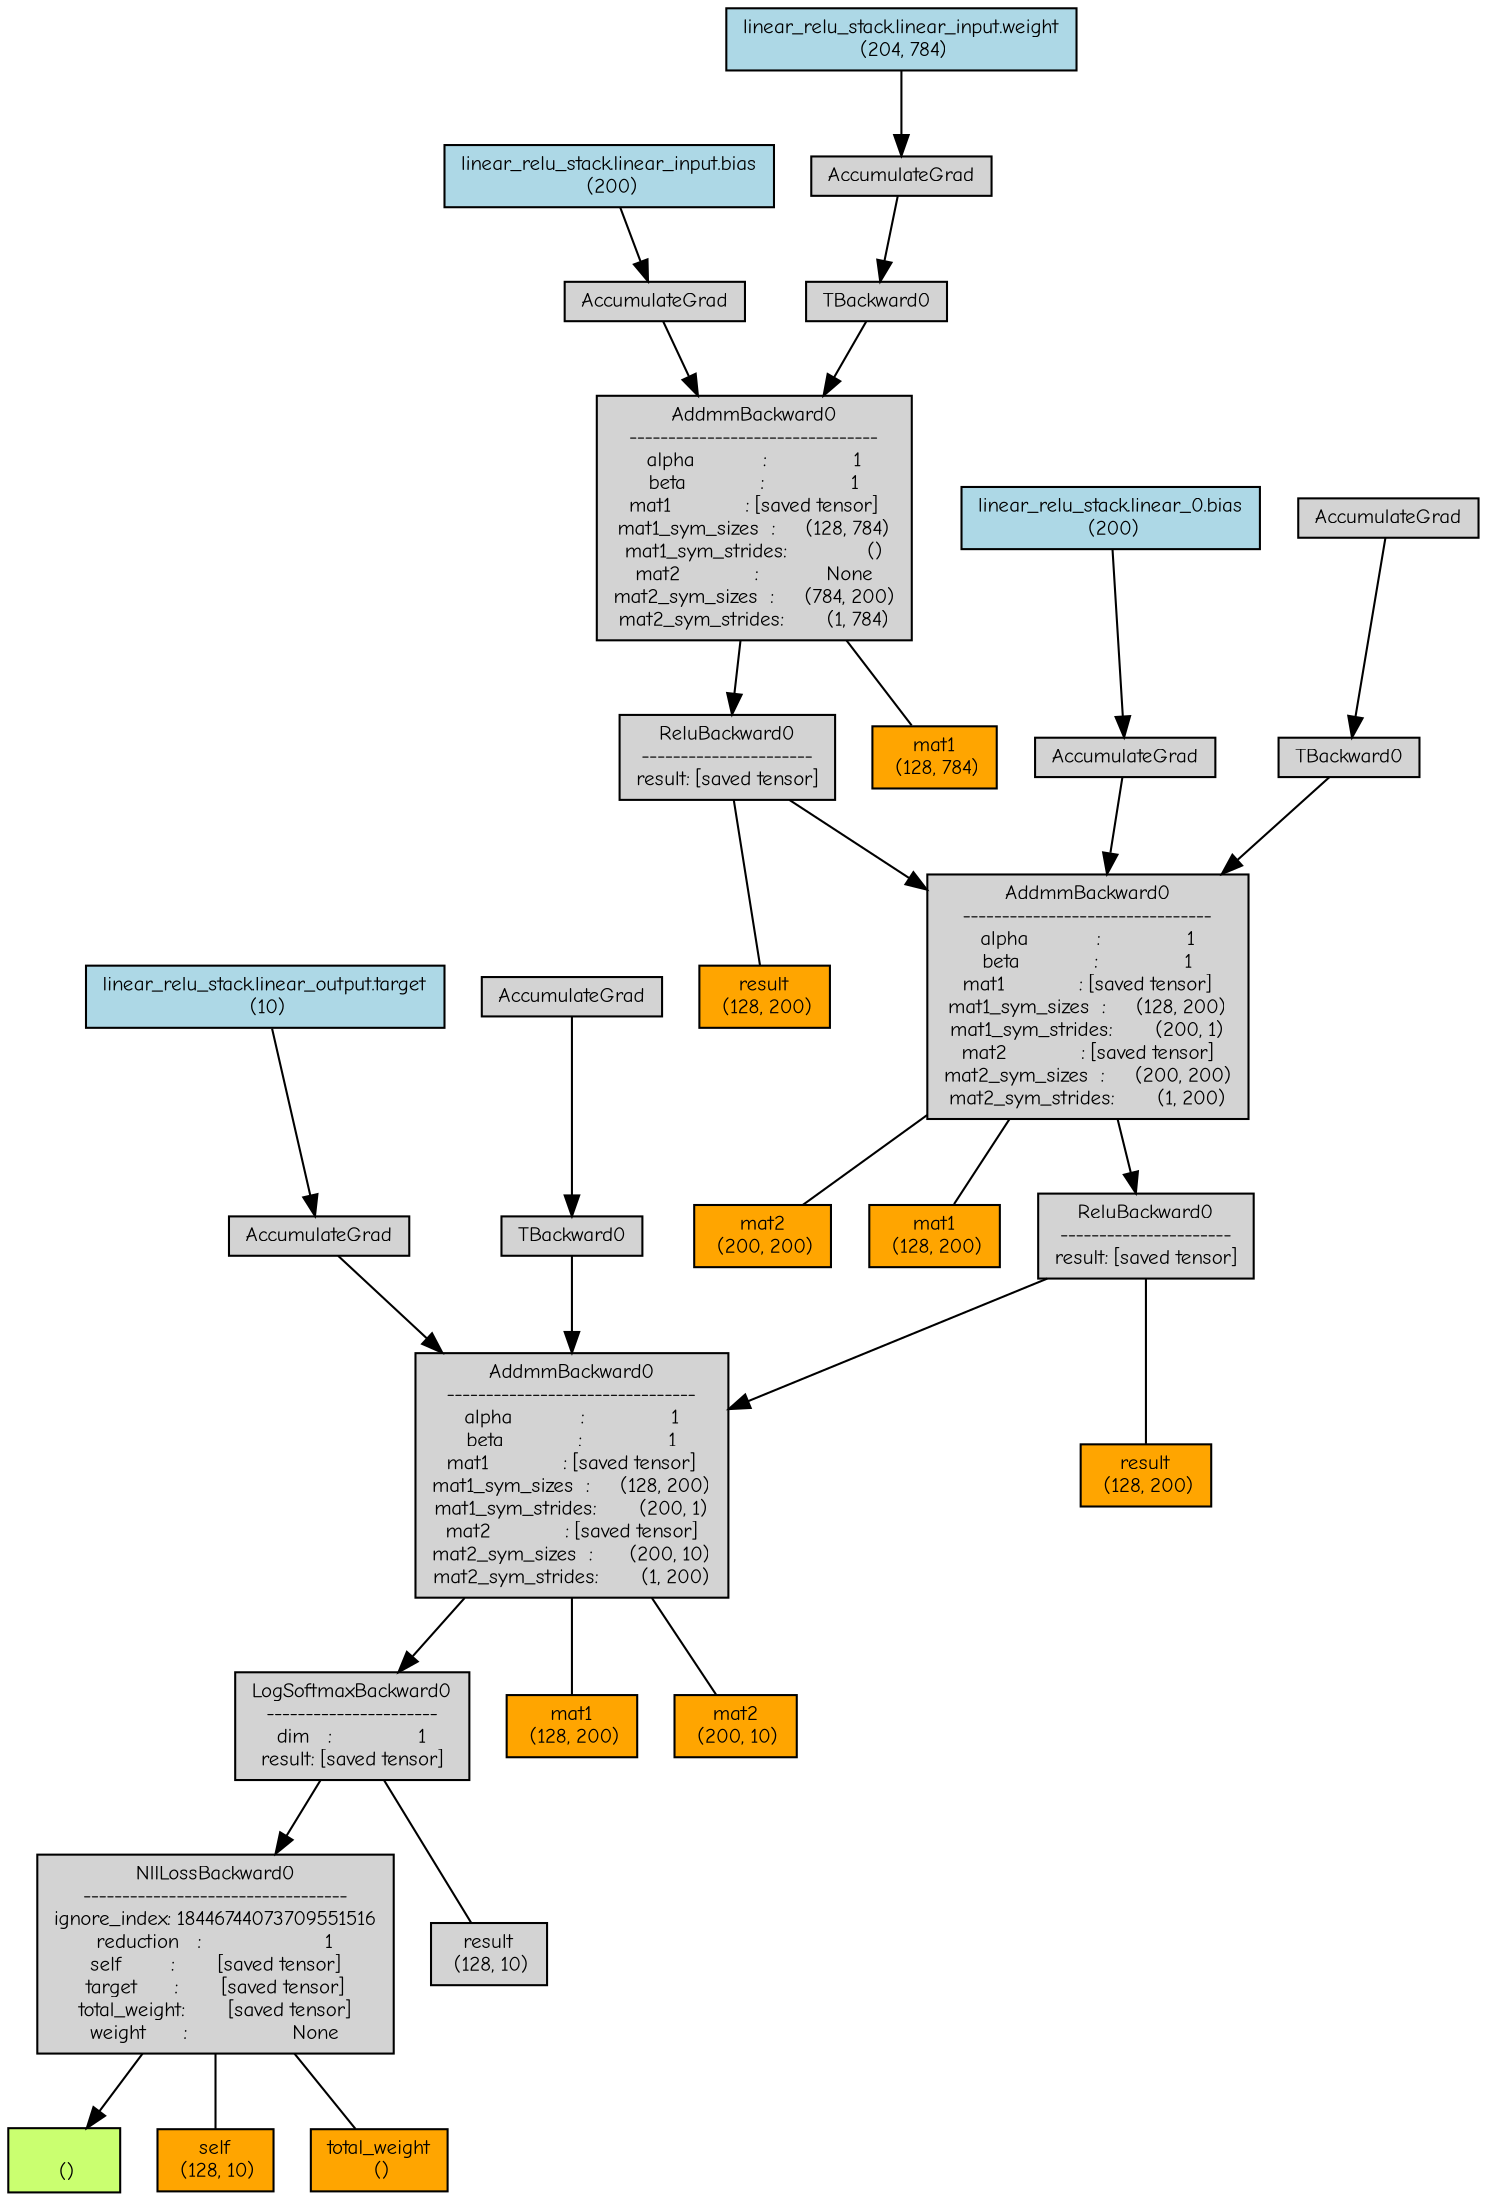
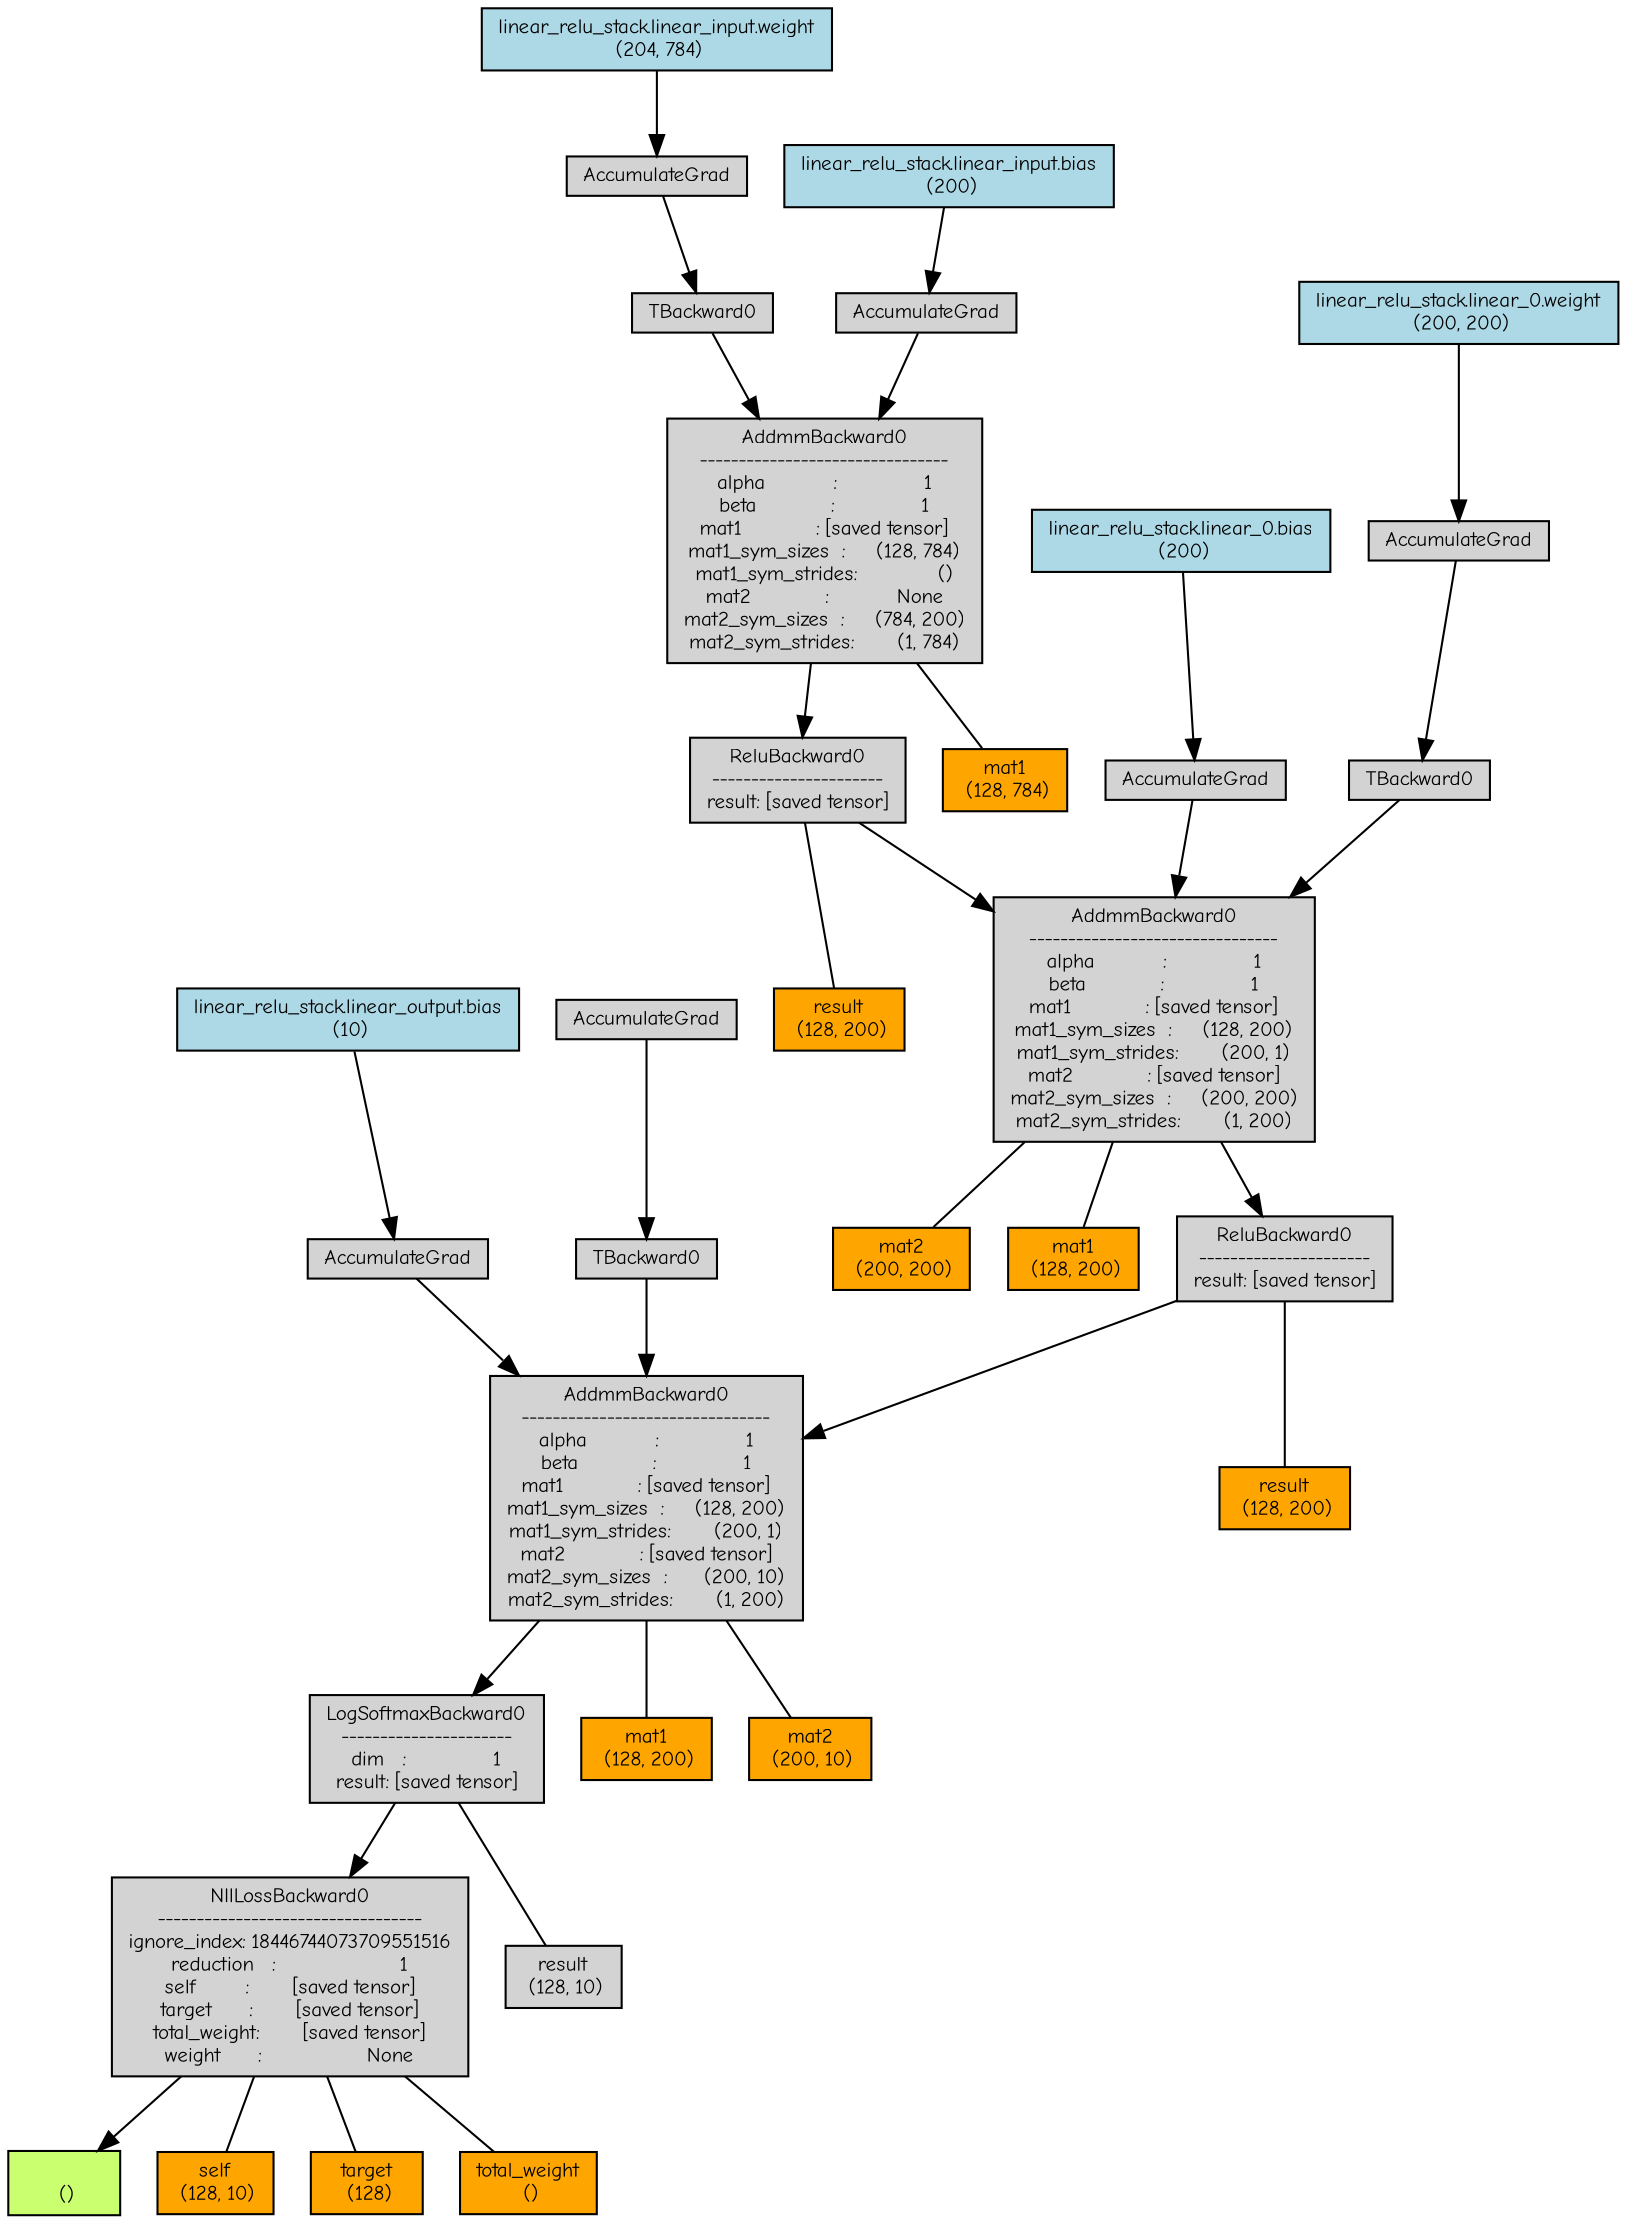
none -> (1459, 313)
(265, 997) -> (348, 1020)
none -> (367, 2183)
